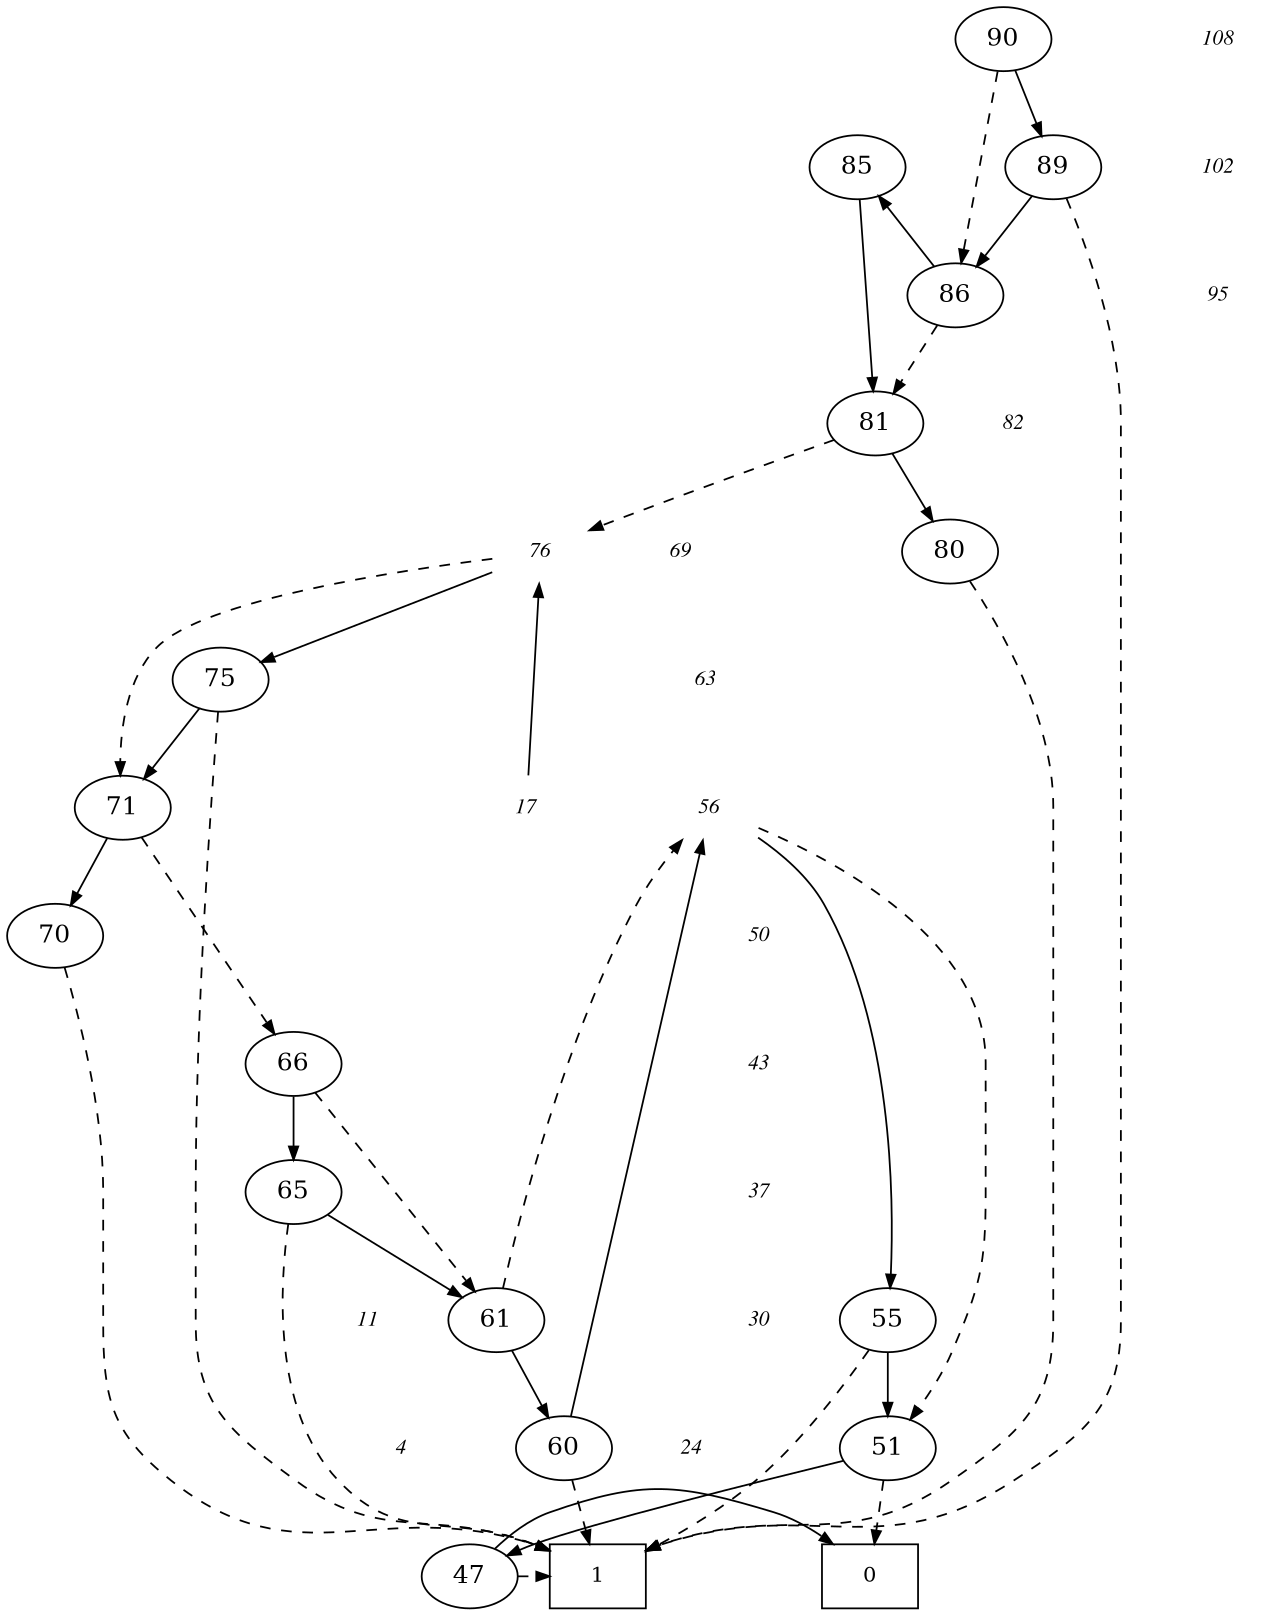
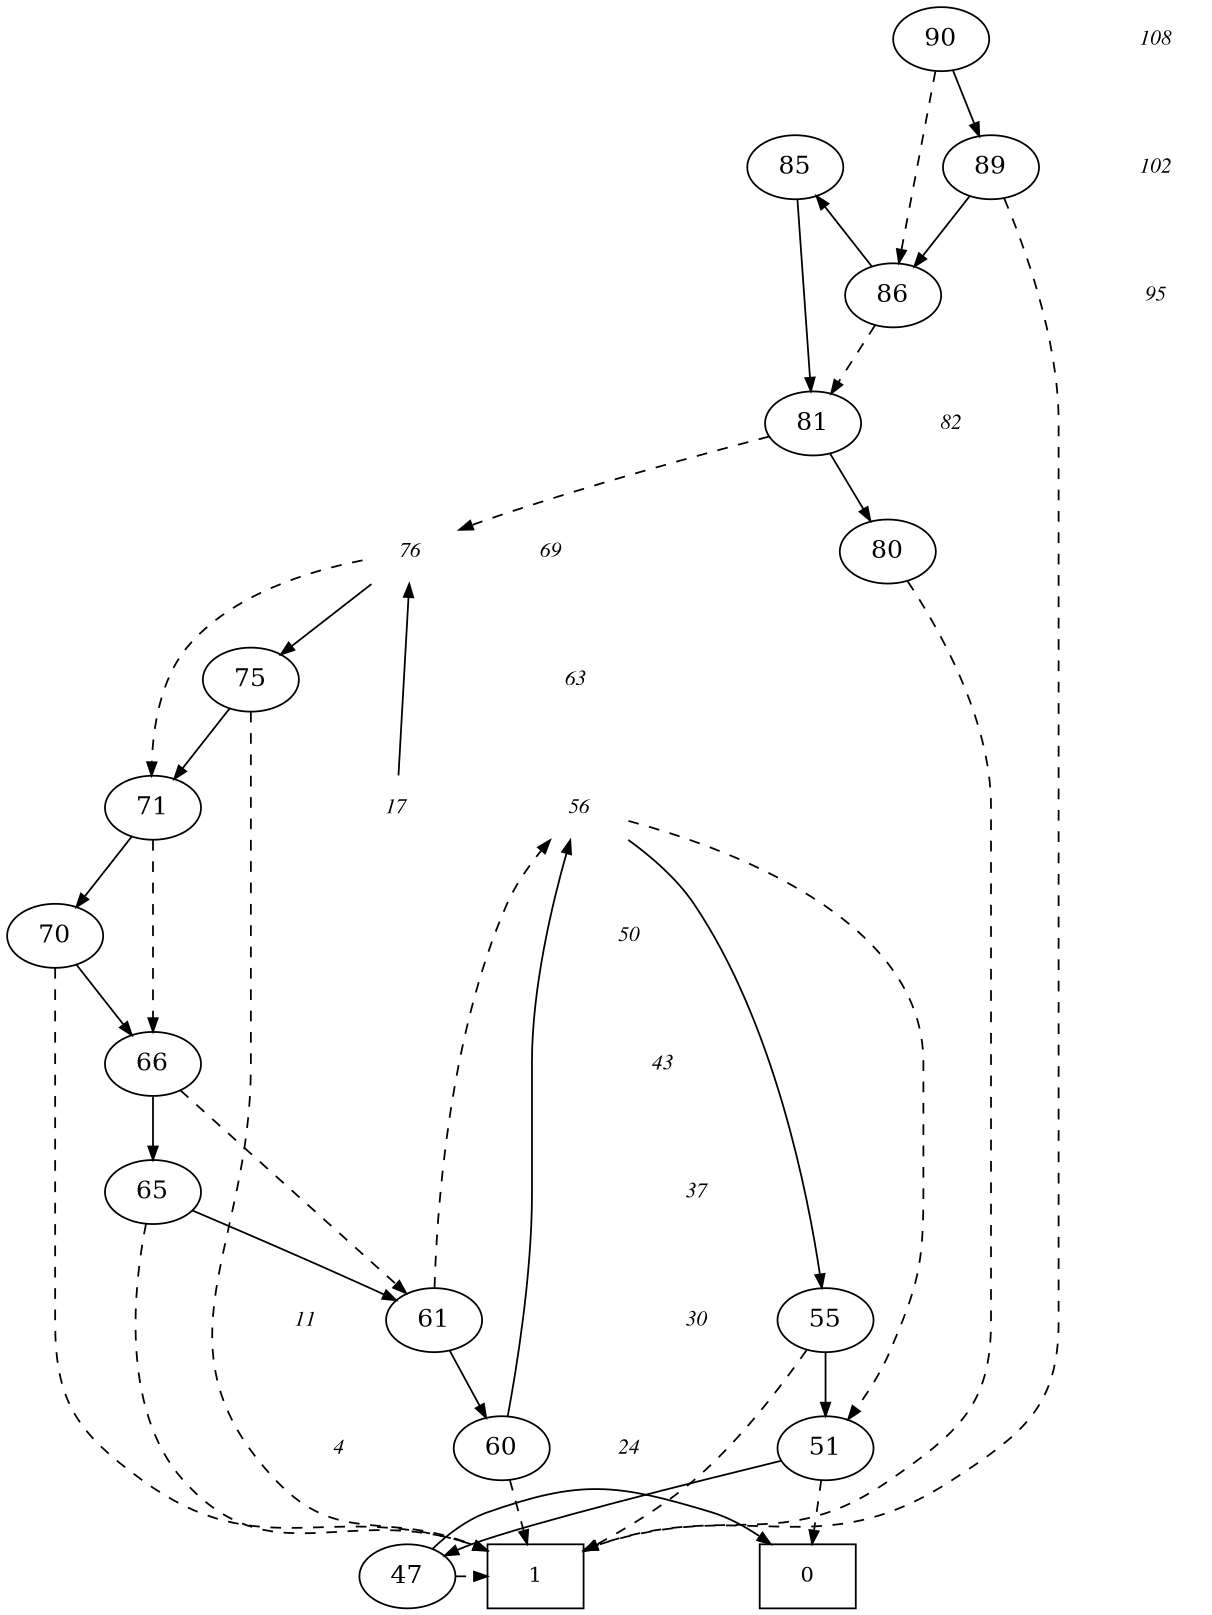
none -> (100, 994)
